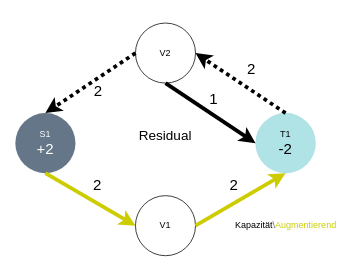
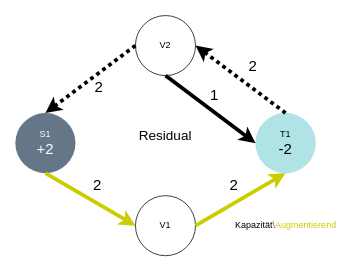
(165, 53) -> (165, 45)
